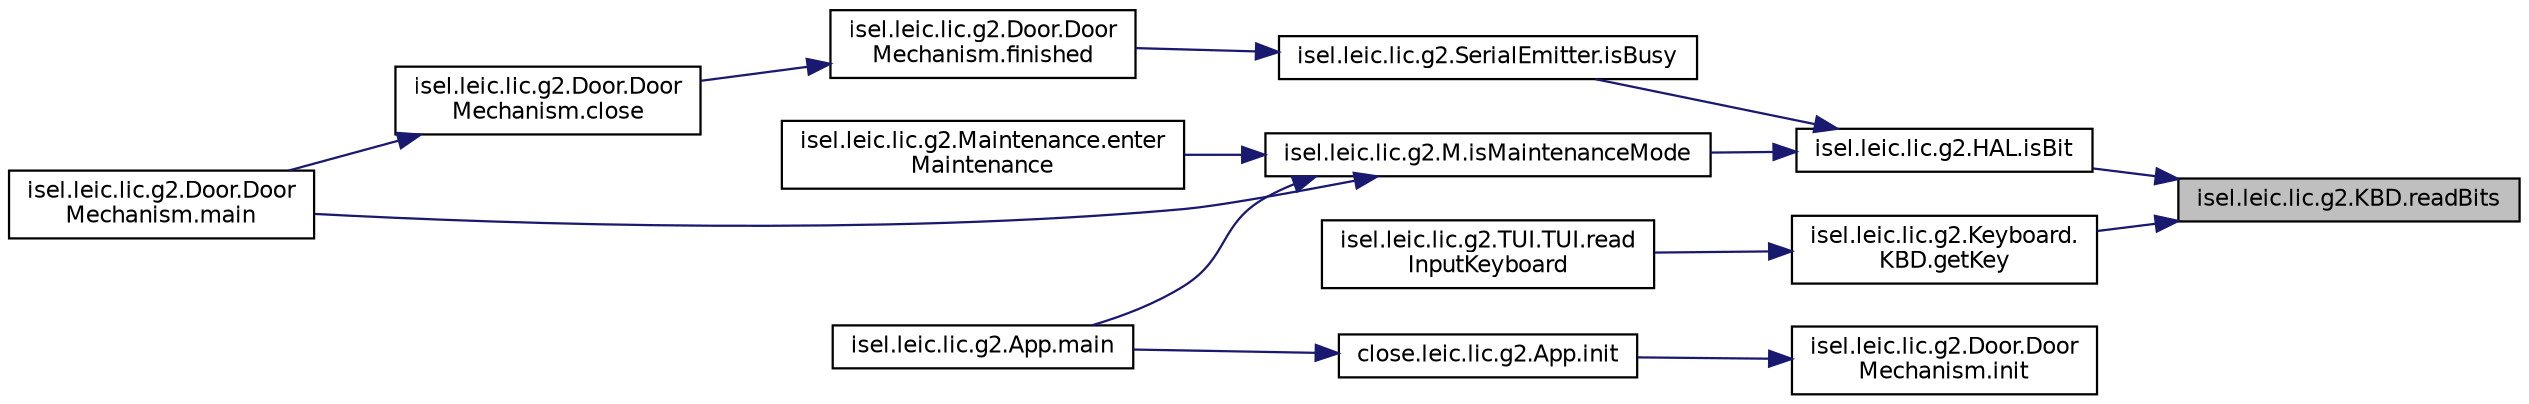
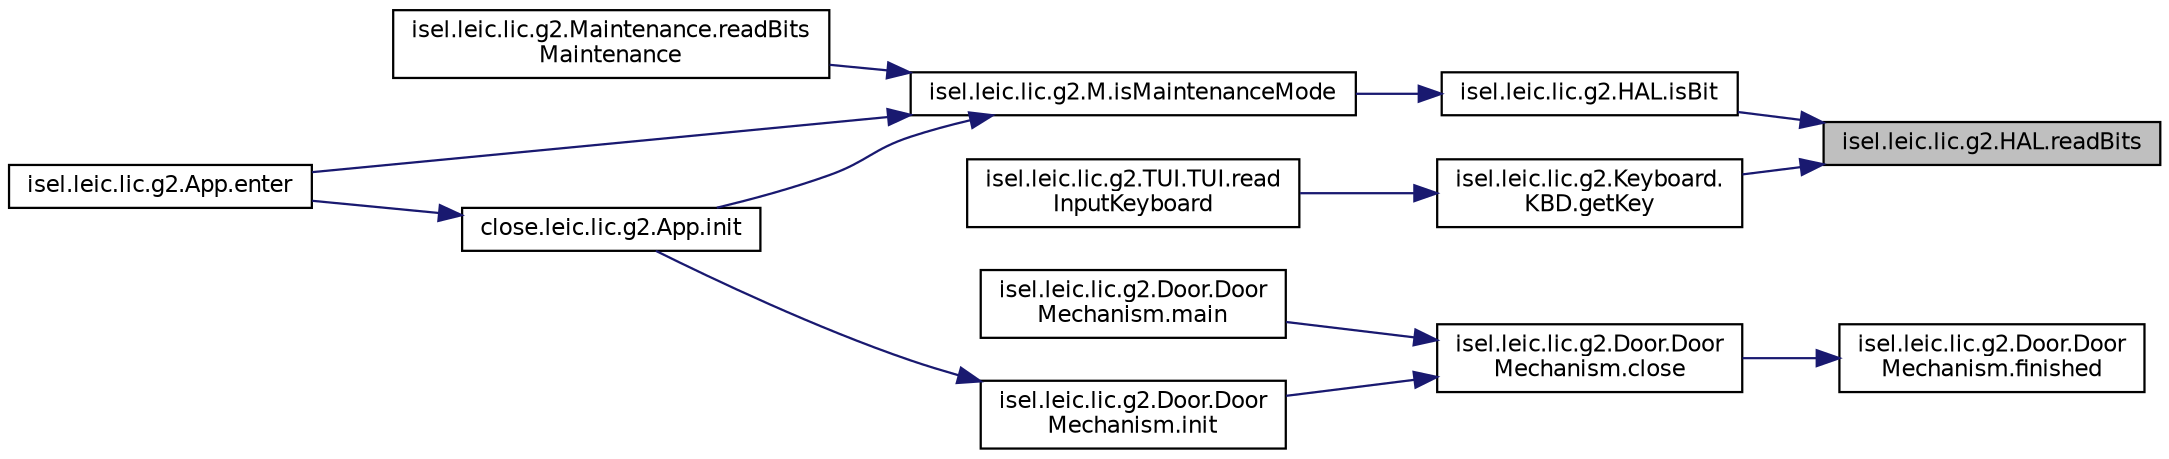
(1488, 58) -> none
(983, 155) -> (611, 44)
(2349, 200) -> (1992, 143)
(836, 225) -> (845, 169)
(983, 347) -> (160, 186)
none -> (1350, 388)
